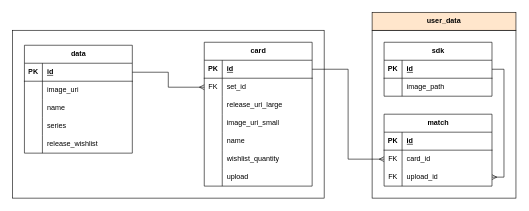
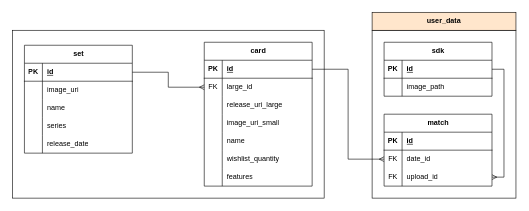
(79, 54) -> (79, 54)
(238, 87) -> (241, 87)
(76, 144) -> (70, 144)
(420, 159) -> (420, 159)
(238, 177) -> (243, 177)
